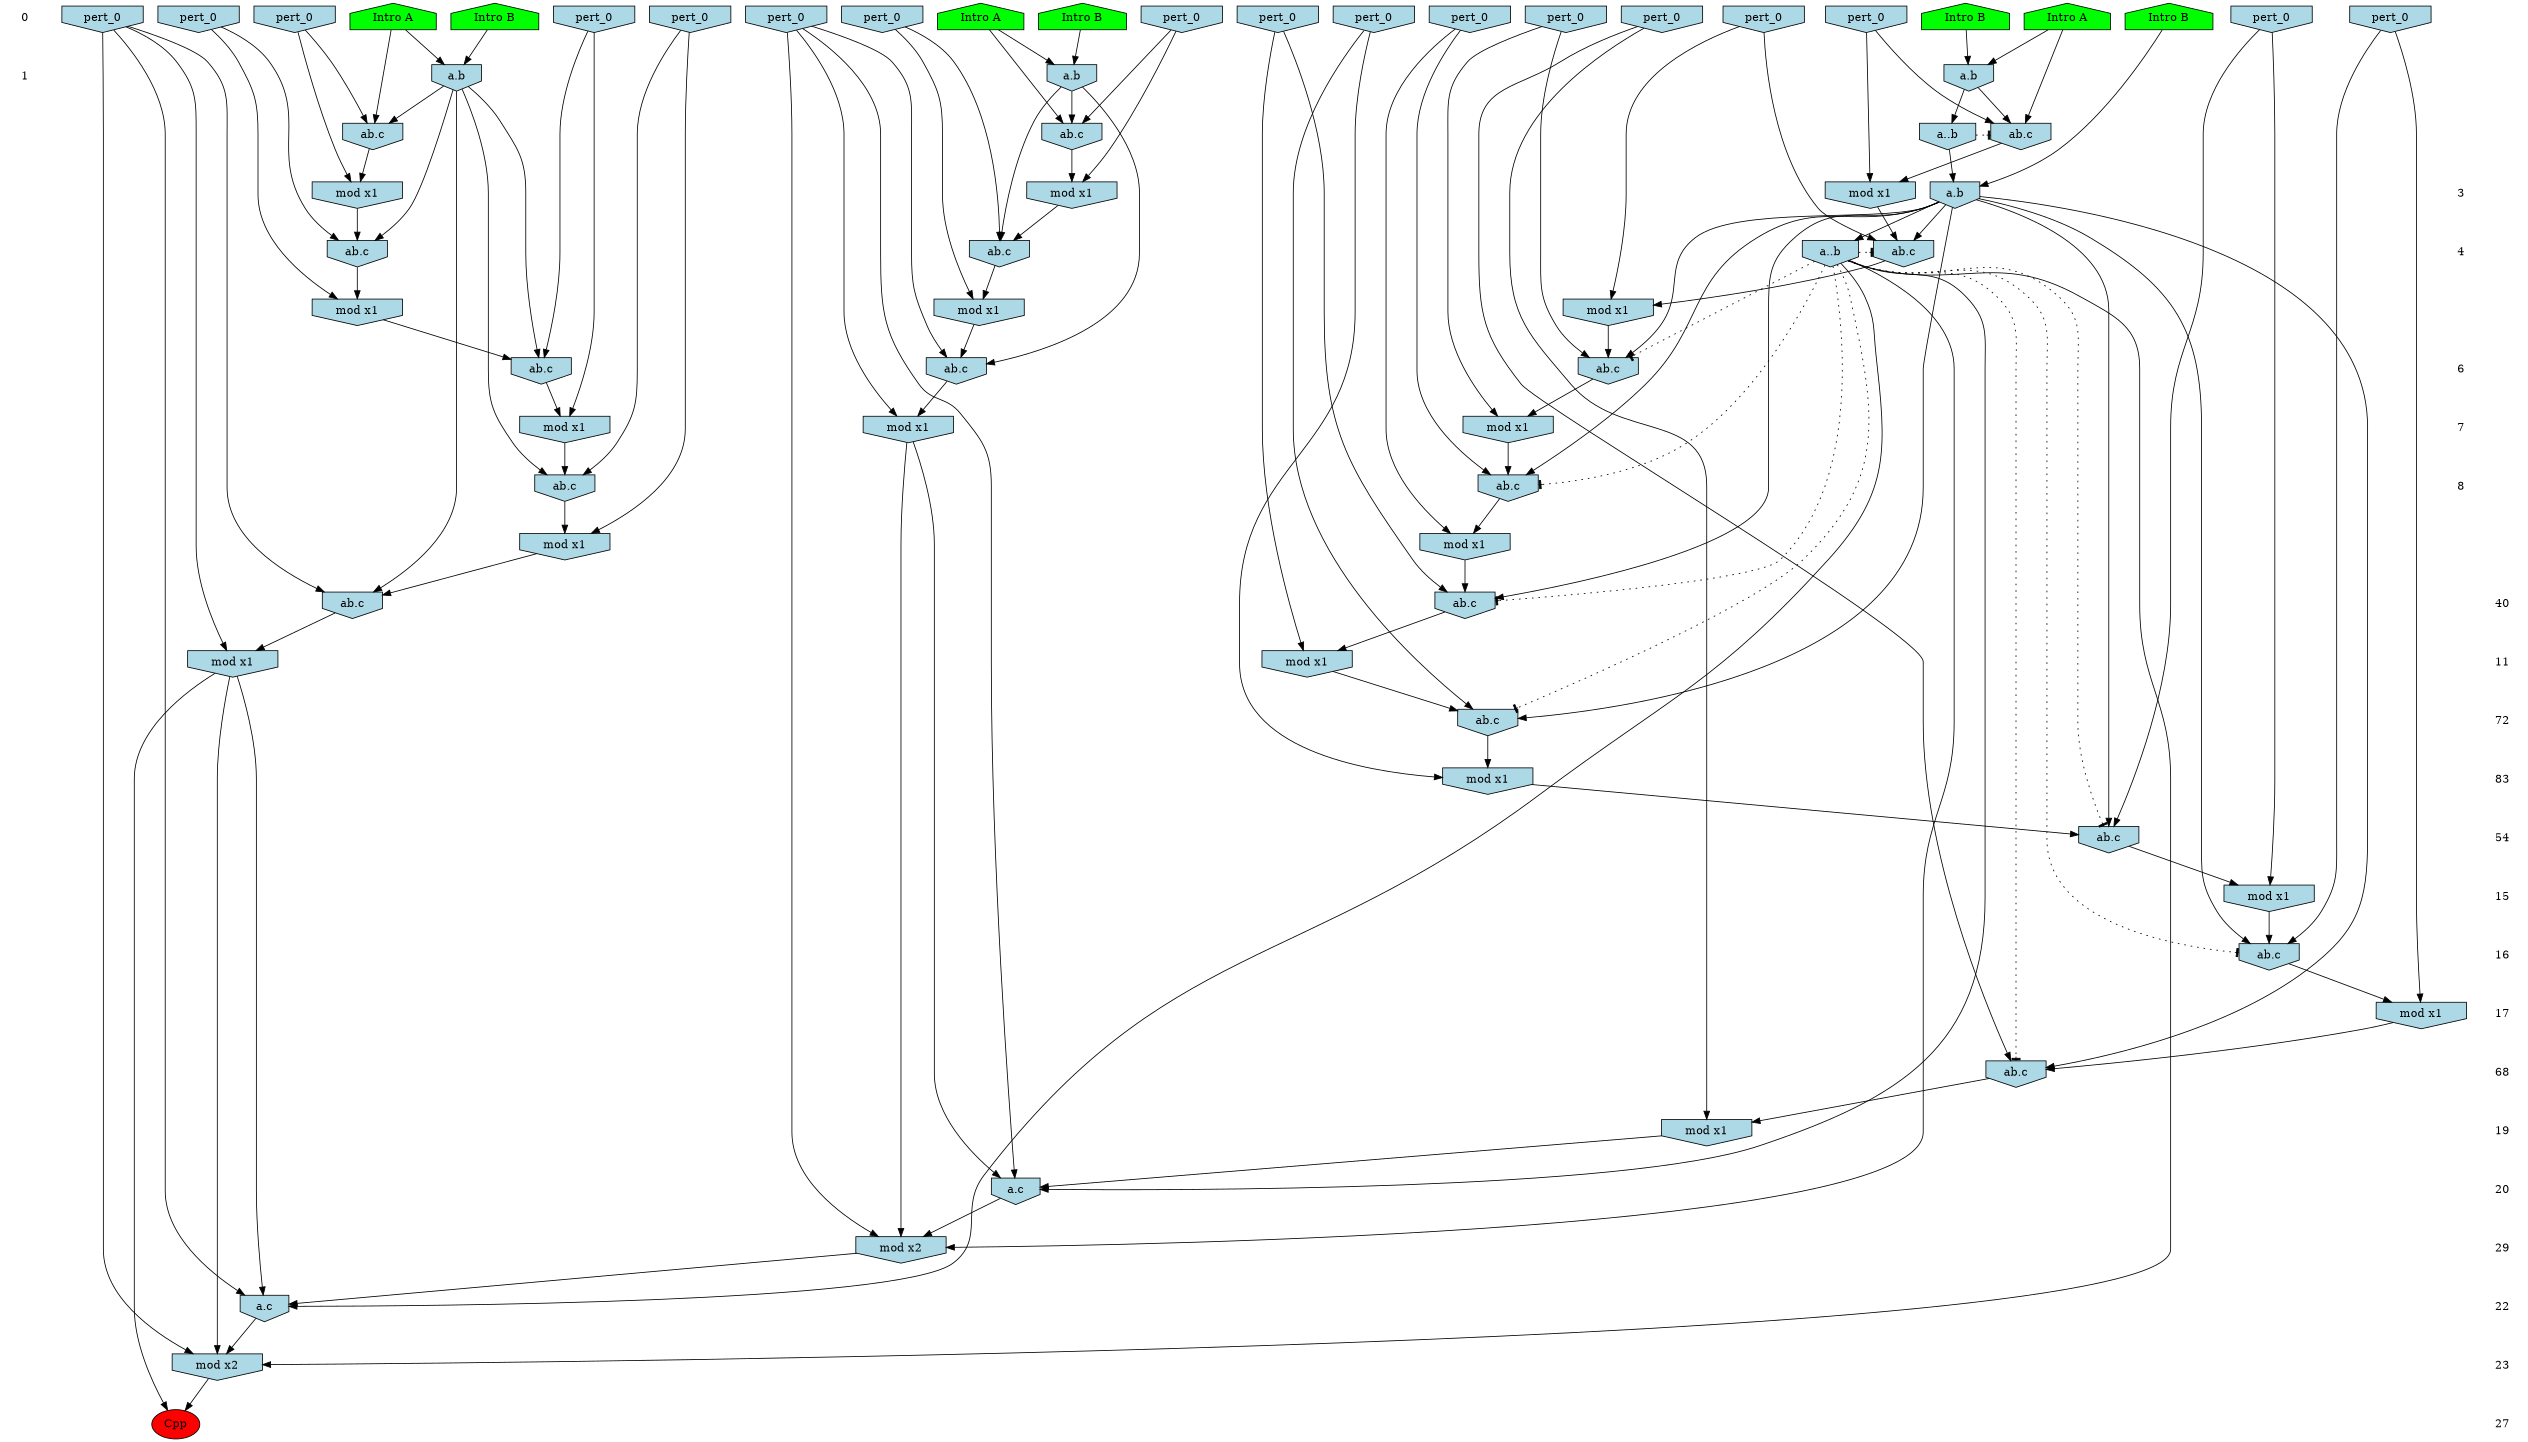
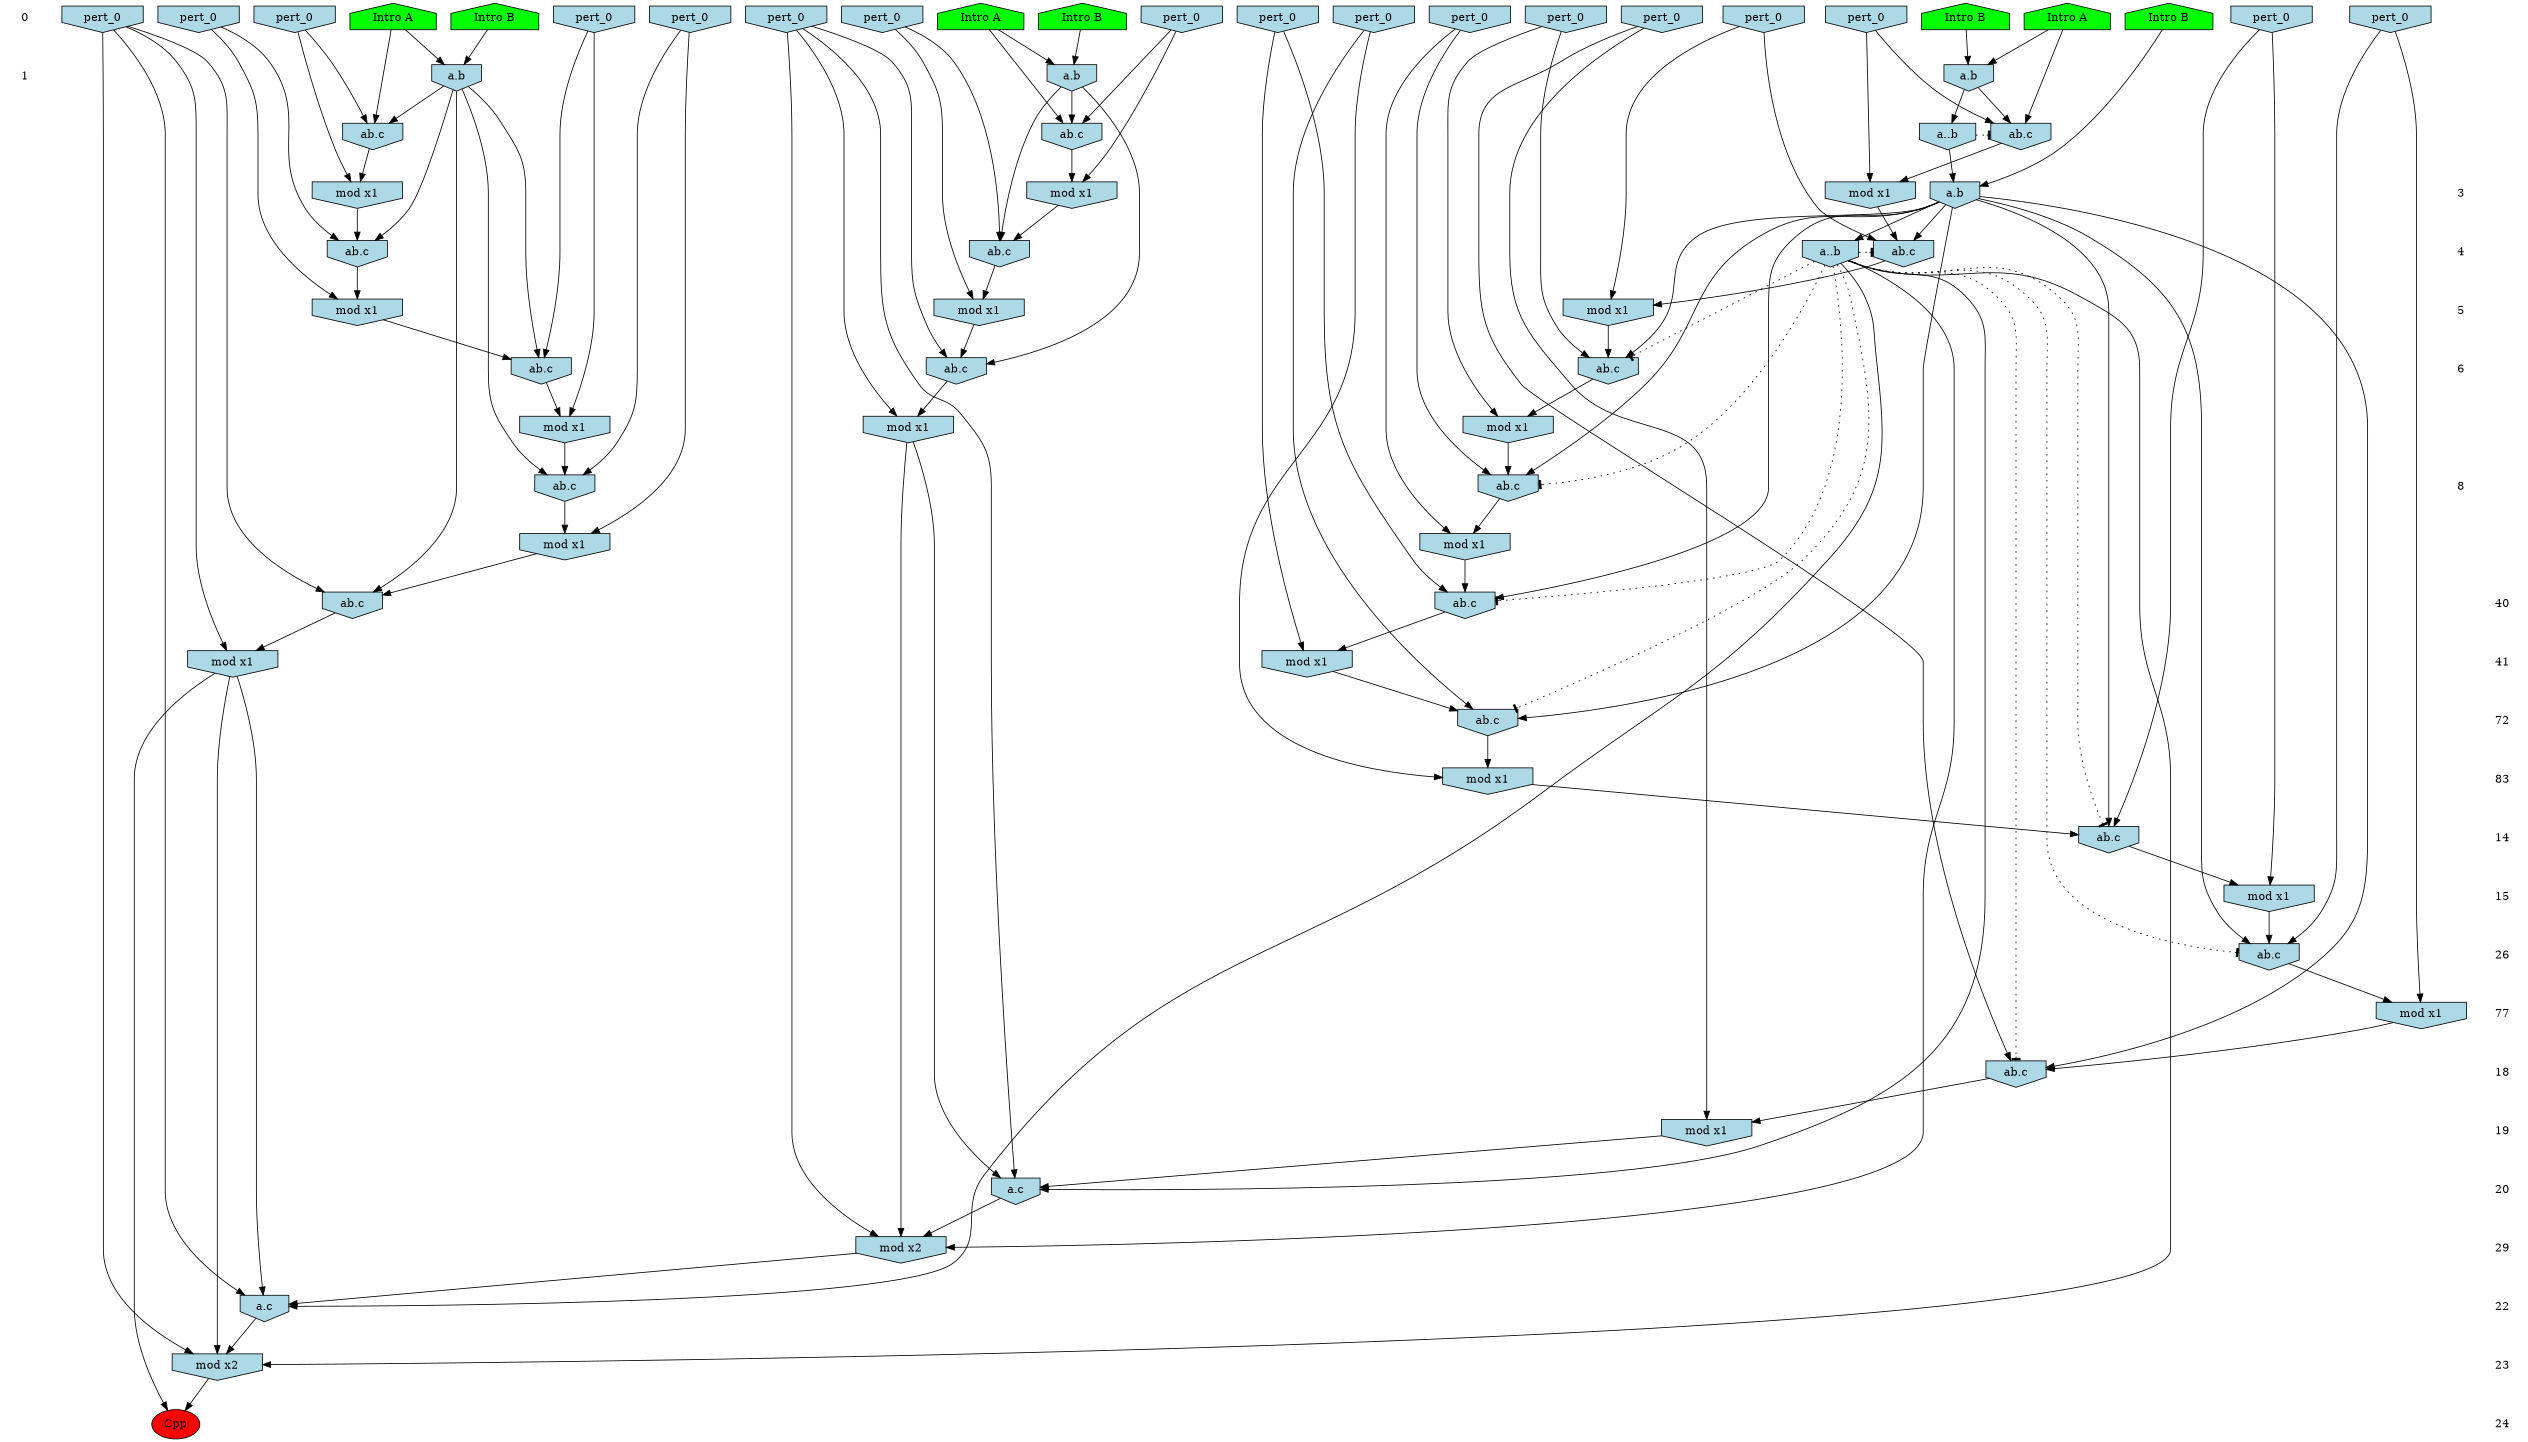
none -> (2461, 311)
(2461, 428) -> none
(2503, 663) -> (2503, 663)
(2503, 838) -> (2503, 838)
(2503, 956) -> (2503, 956)
(2503, 1014) -> (2503, 1014)
(2503, 1073) -> (2503, 1073)
(2503, 1424) -> (2503, 1424)
